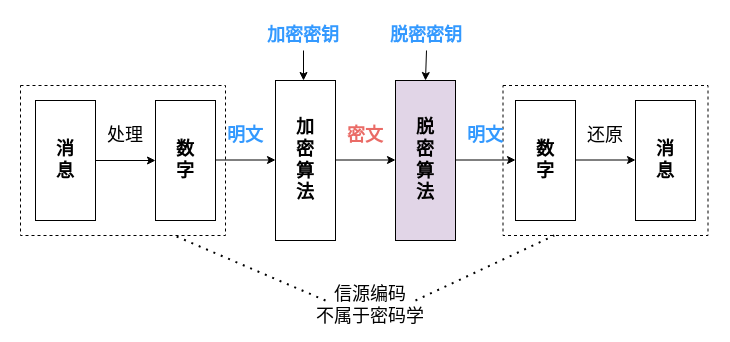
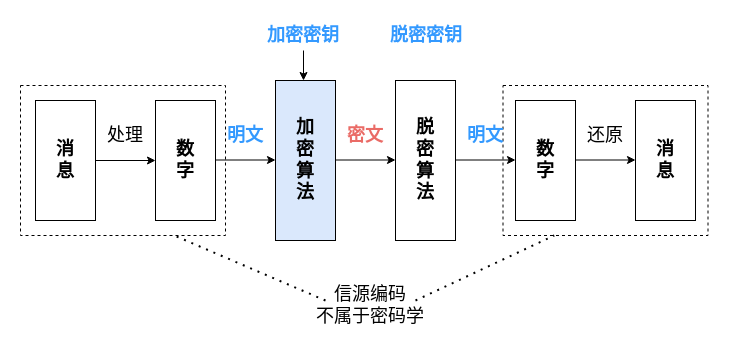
(426, 62) -> none
(306, 161) -> (306, 161)
(426, 161) -> (426, 161)
